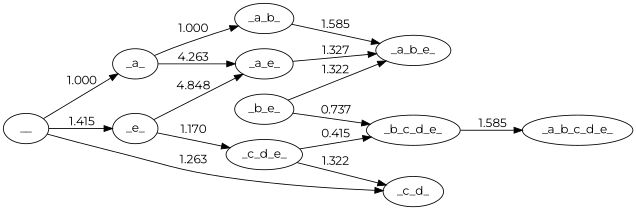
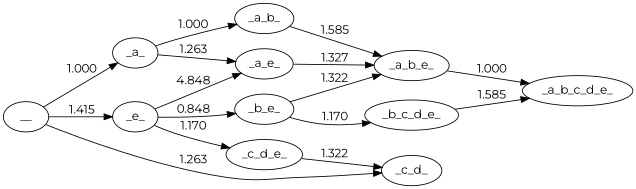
(192, 58) -> (192, 50)
none -> (484, 77)
(334, 110) -> (334, 117)
none -> (193, 117)
(331, 144) -> none
